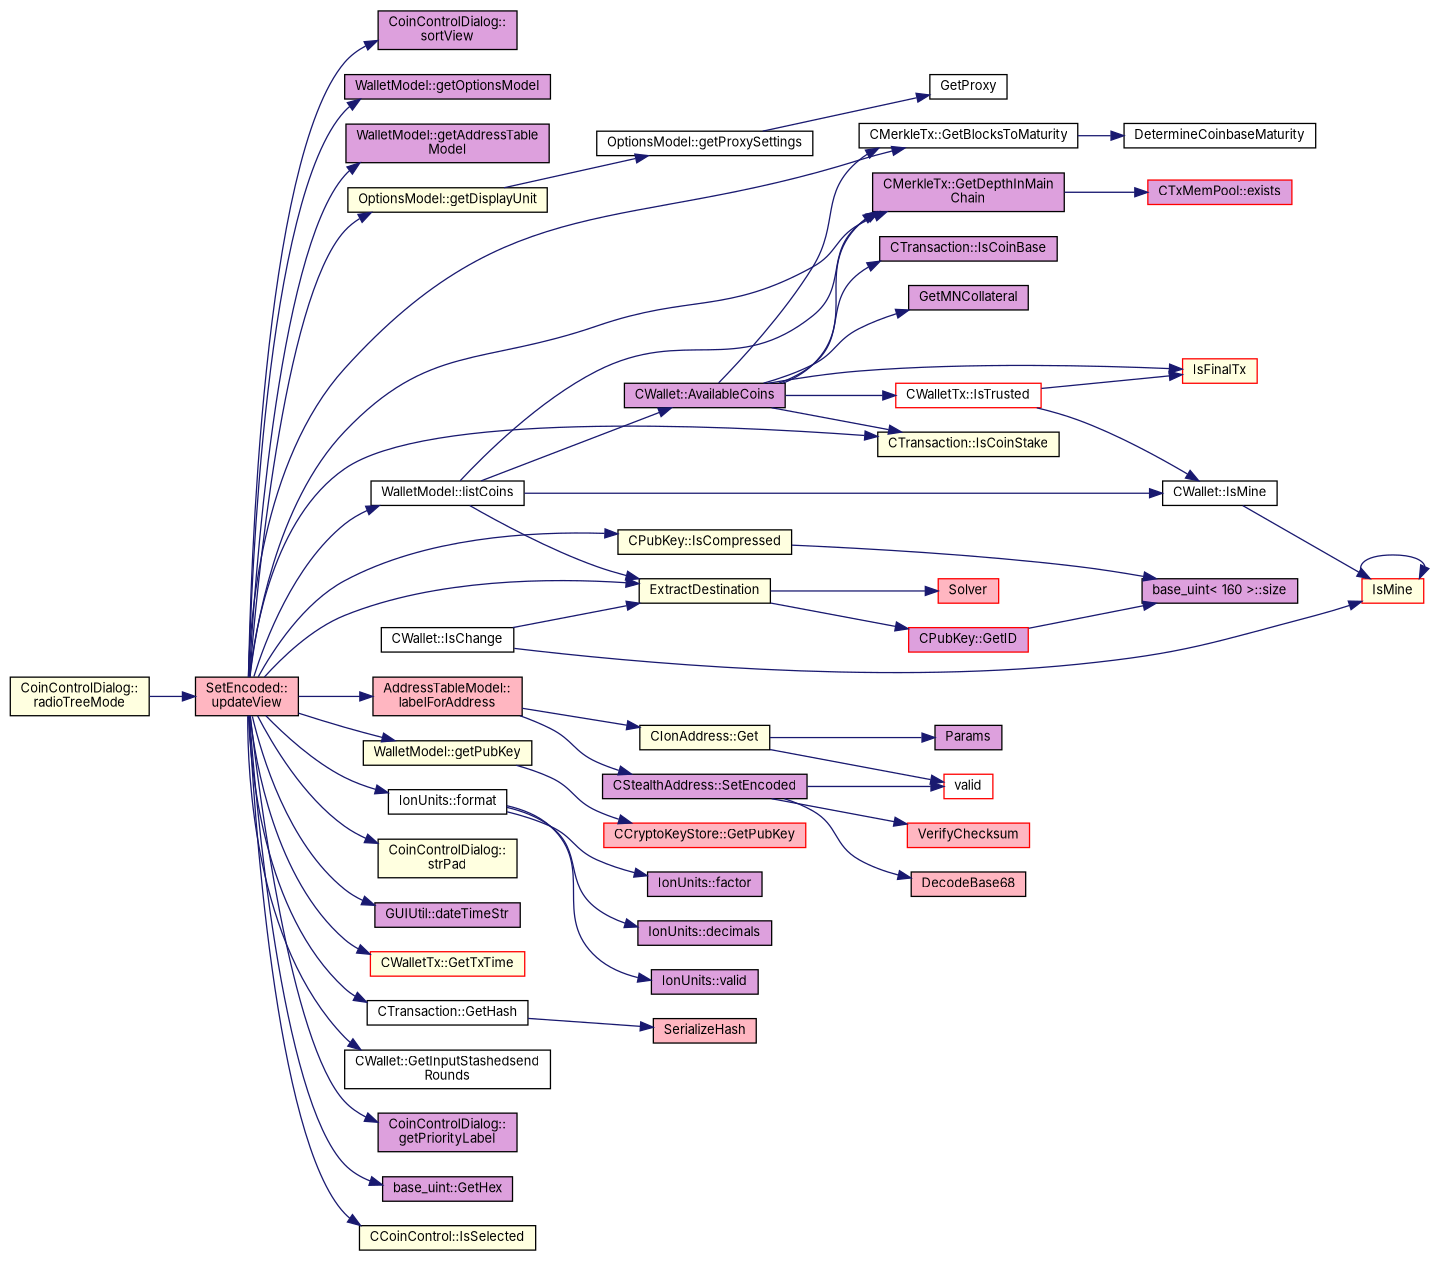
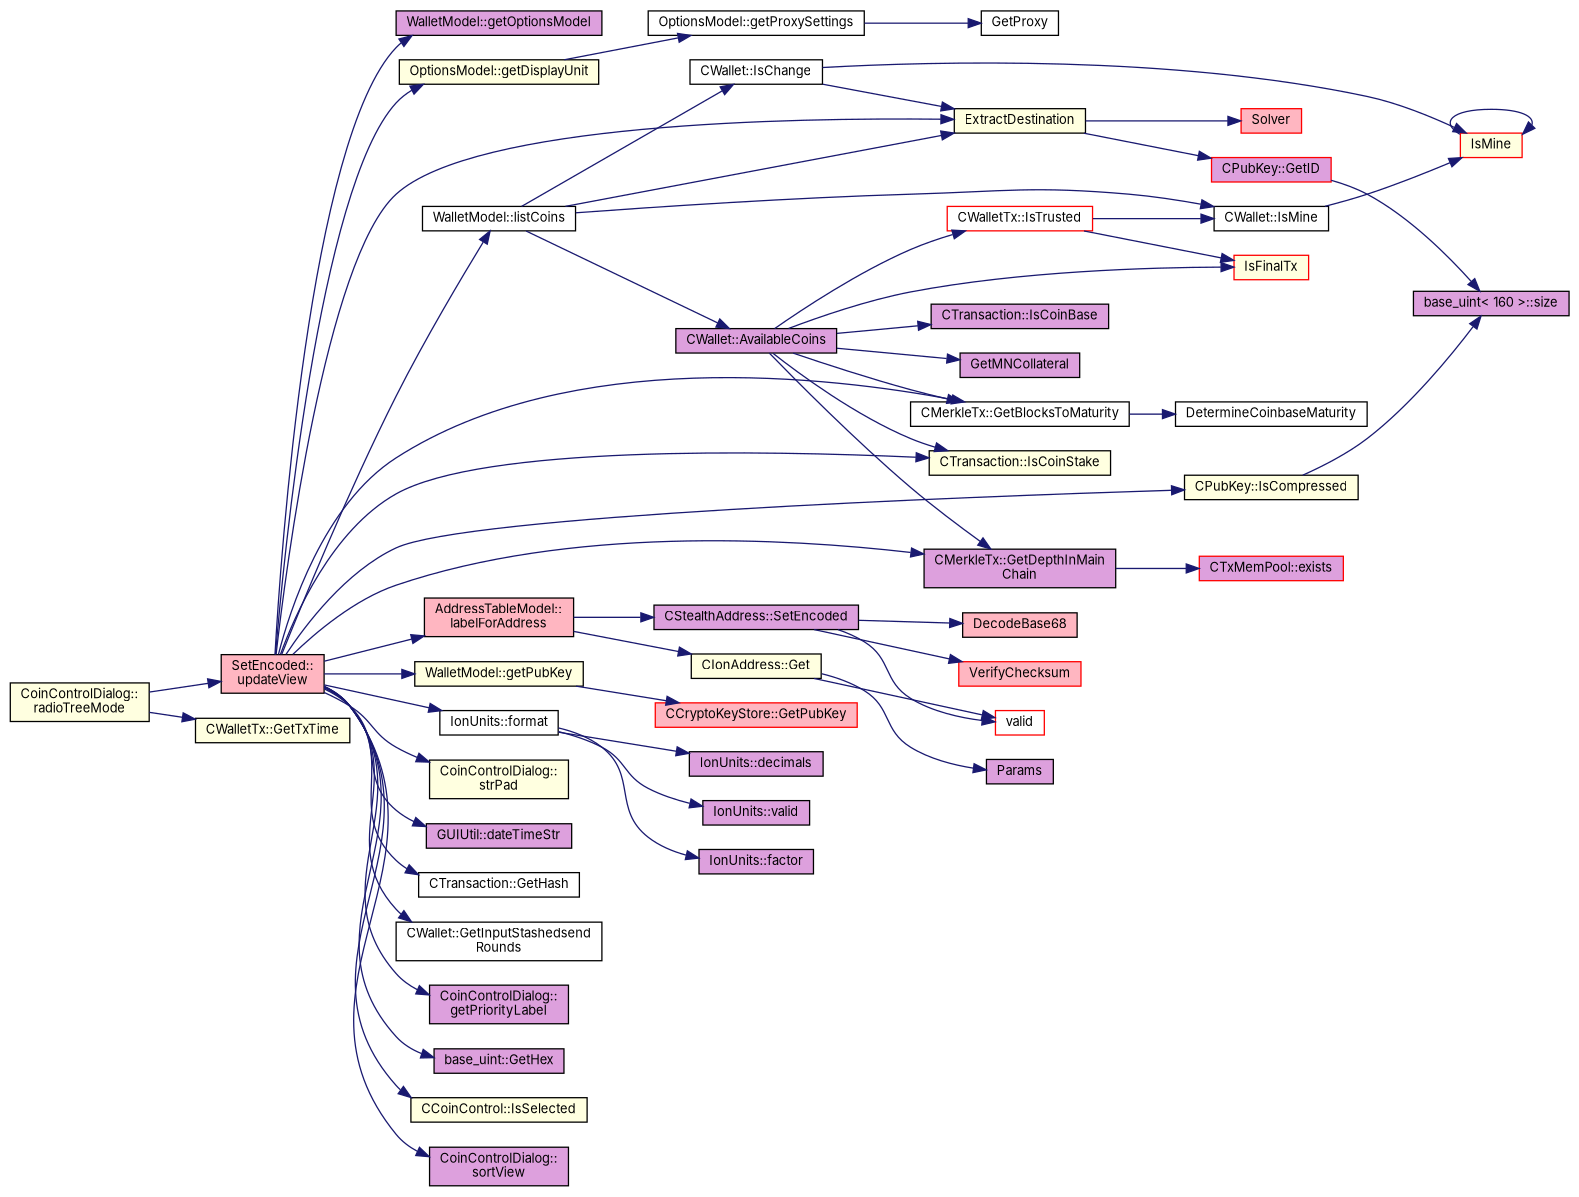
(448, 143) -> none
(677, 351) -> (622, 149)
(282, 844) -> (166, 715)
(448, 964) -> (273, 731)
(705, 1031) -> none
